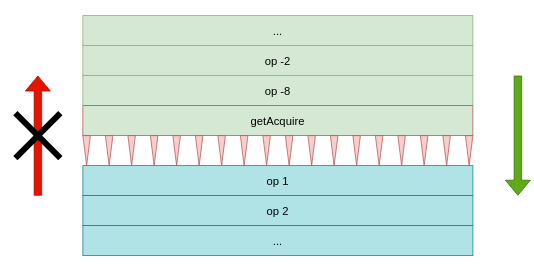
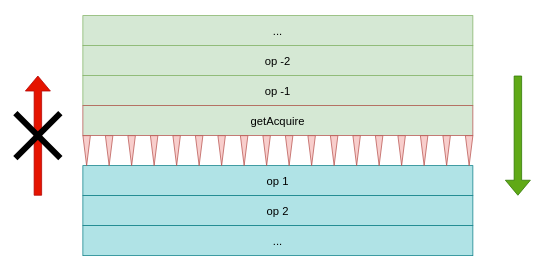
(278, 90) -> (278, 90)
